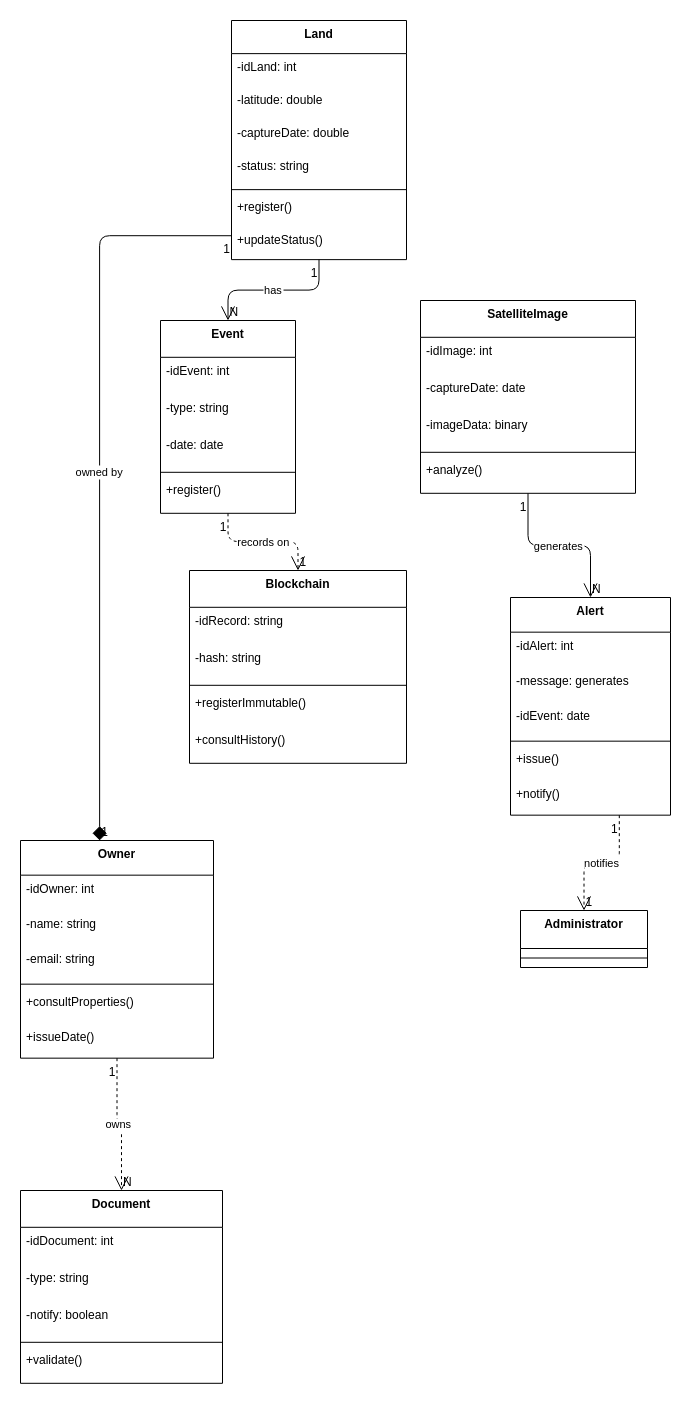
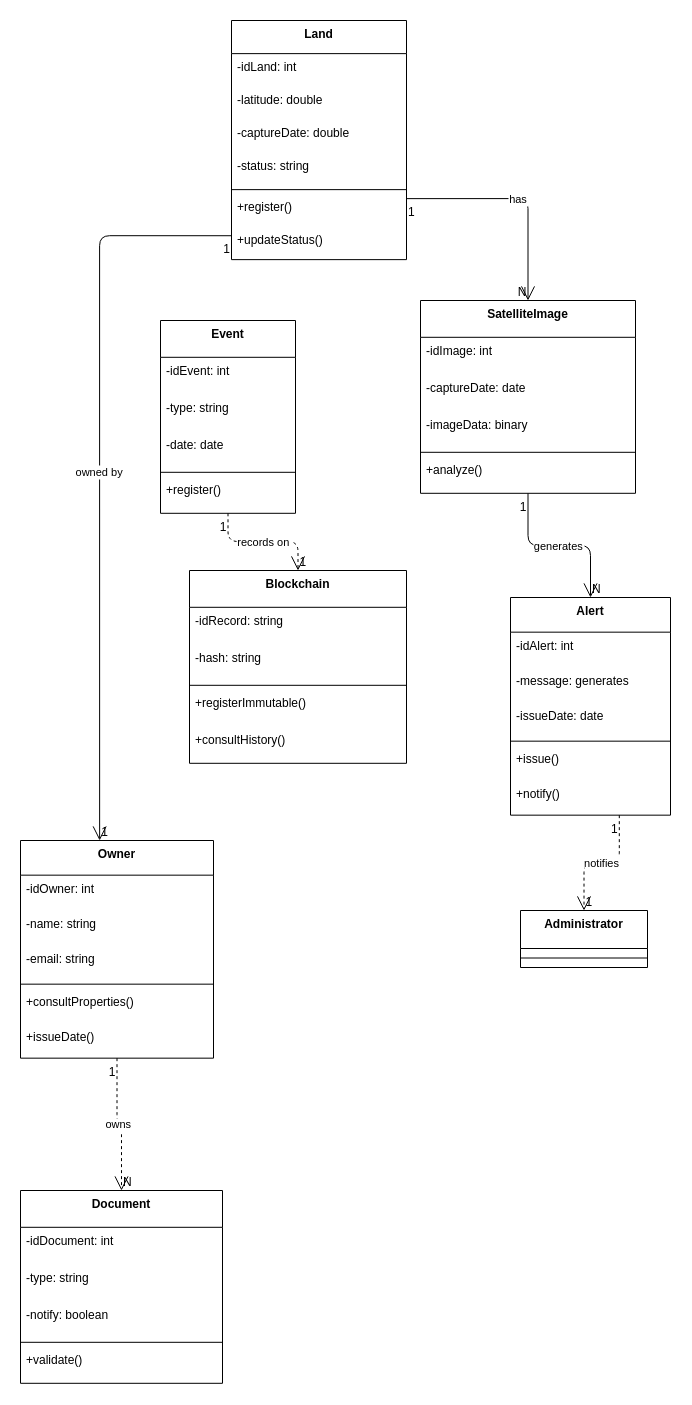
none -> (512, 199)
(274, 290) -> none
(558, 716) -> (565, 716)
(100, 826) -> (100, 831)
